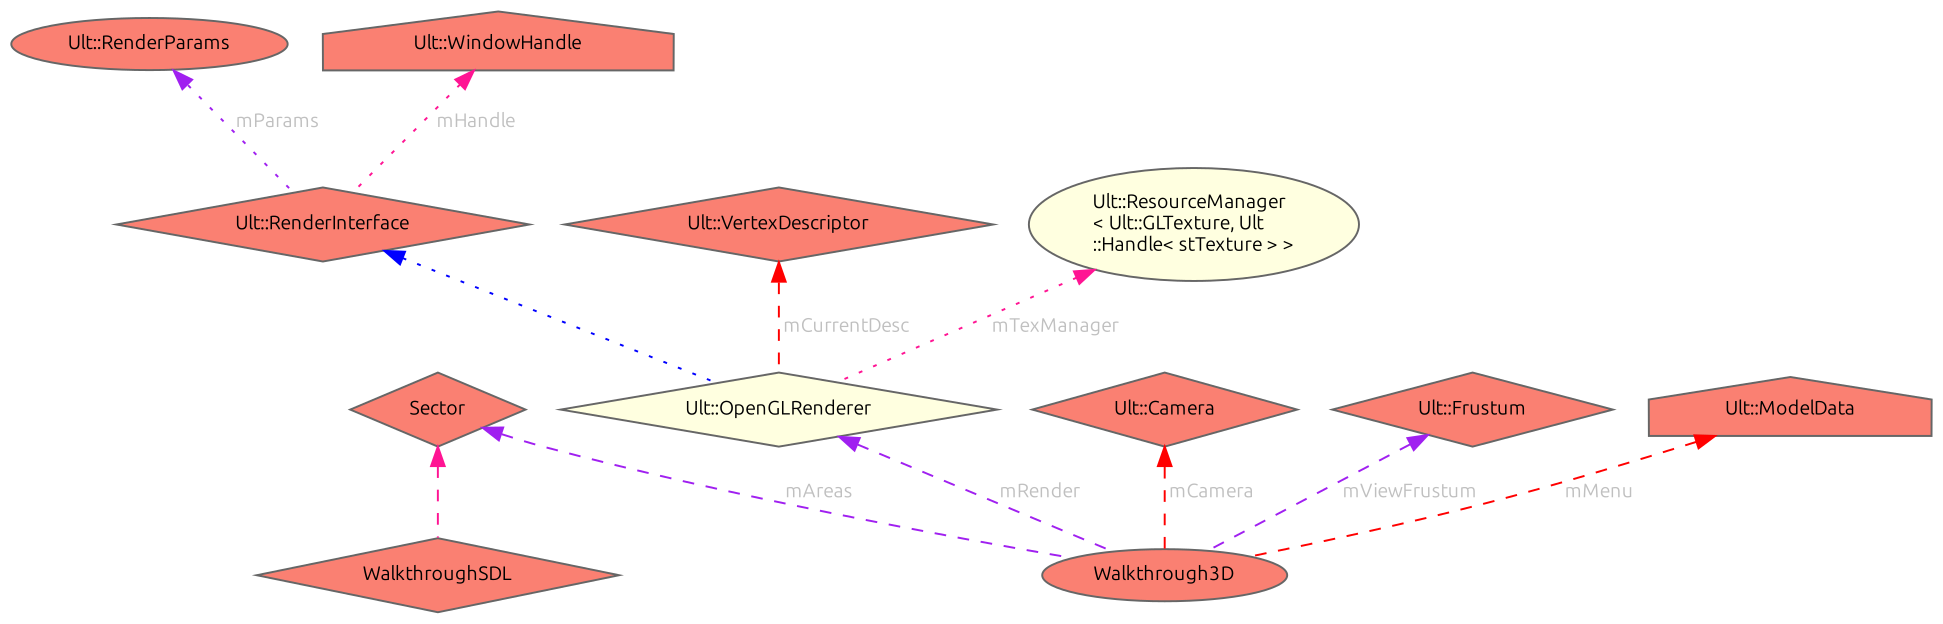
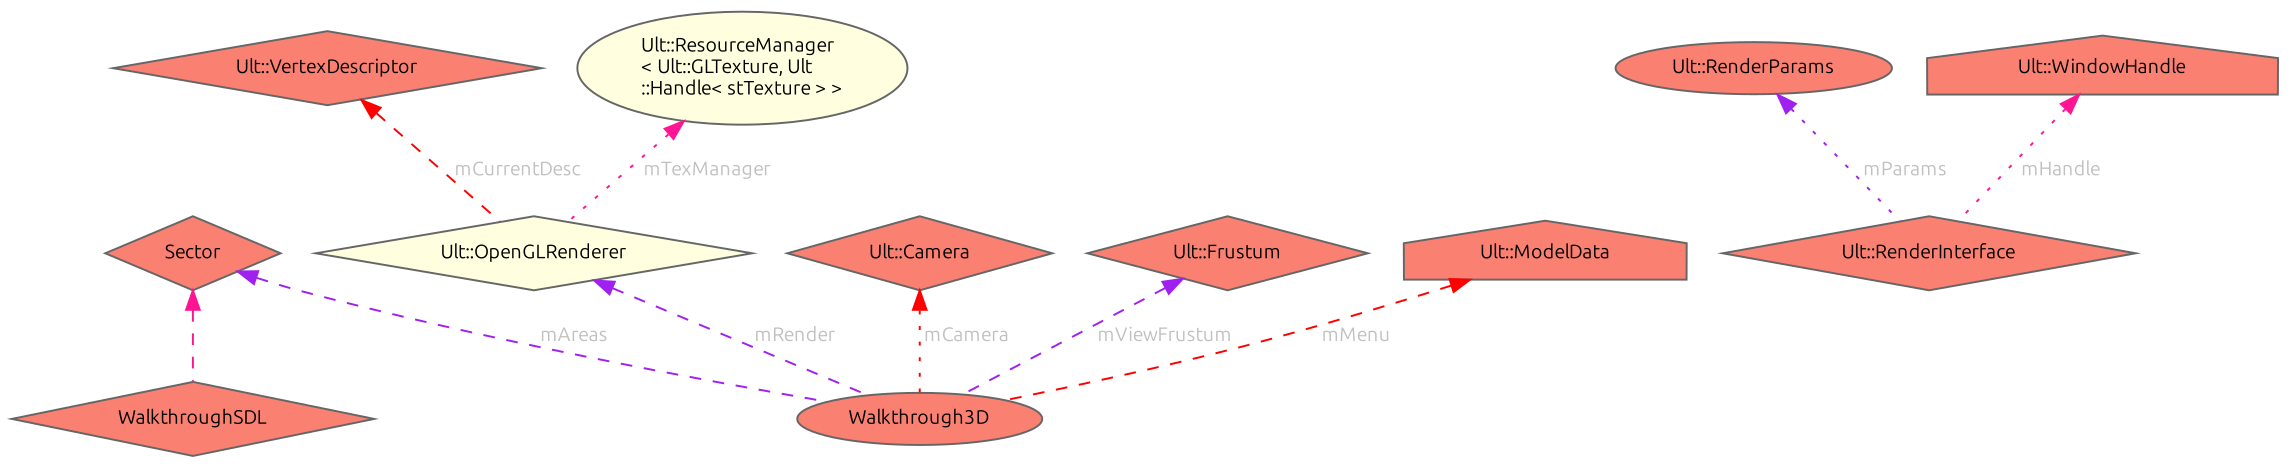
(560, 321) -> none
(1165, 508) -> (920, 351)
